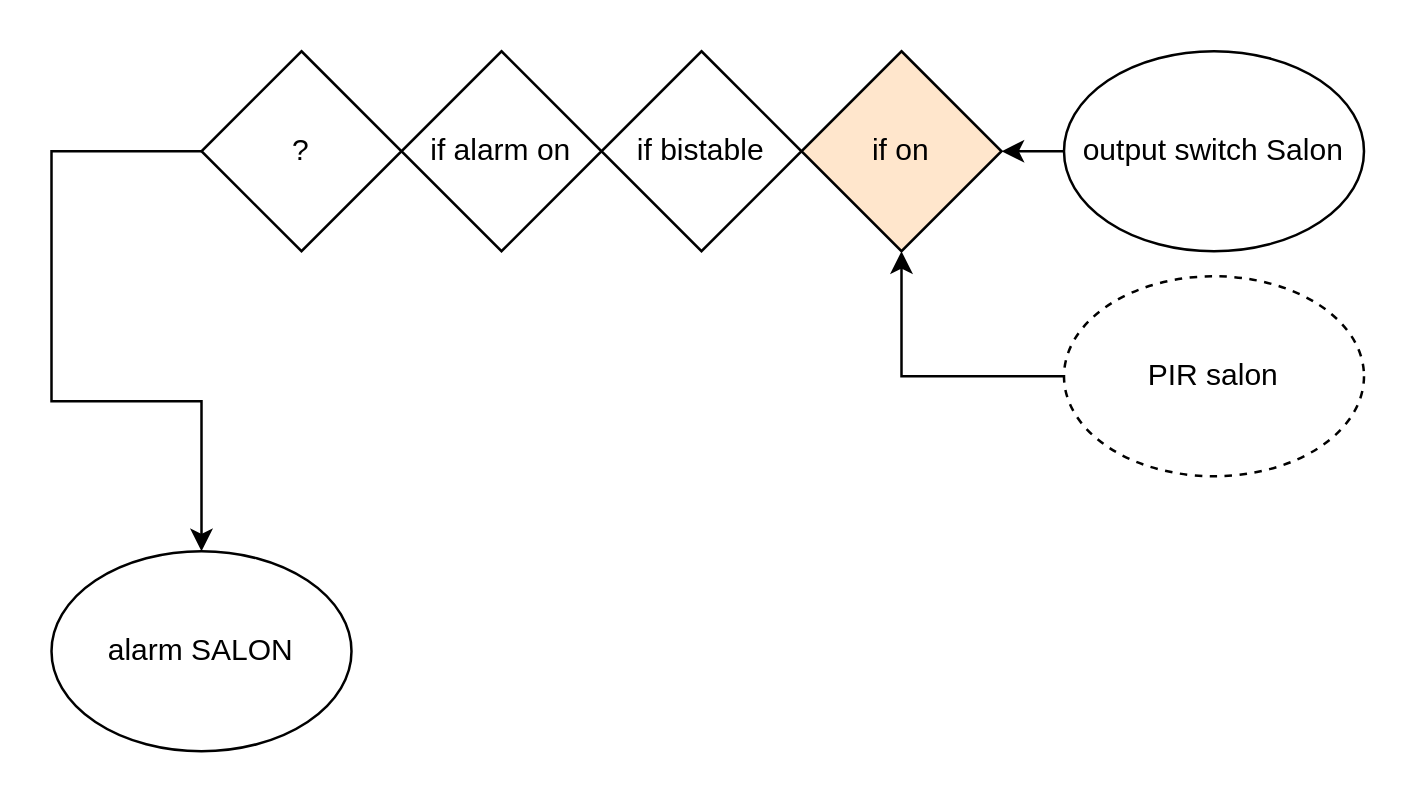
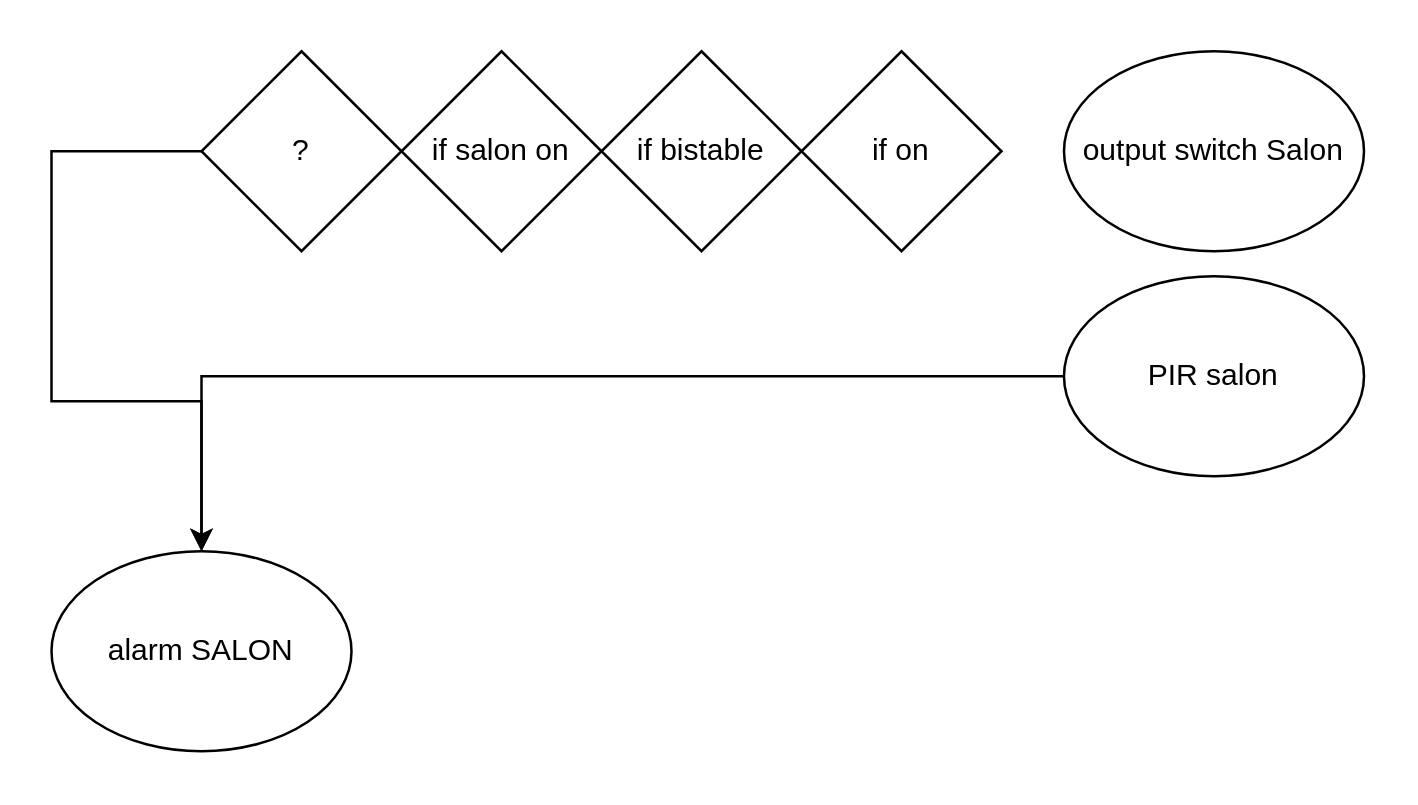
(501, 151) -> (501, 151)
(901, 151) -> (901, 151)
(1024, 151) -> none
(901, 323) -> (542, 376)
(1214, 376) -> (1214, 376)
